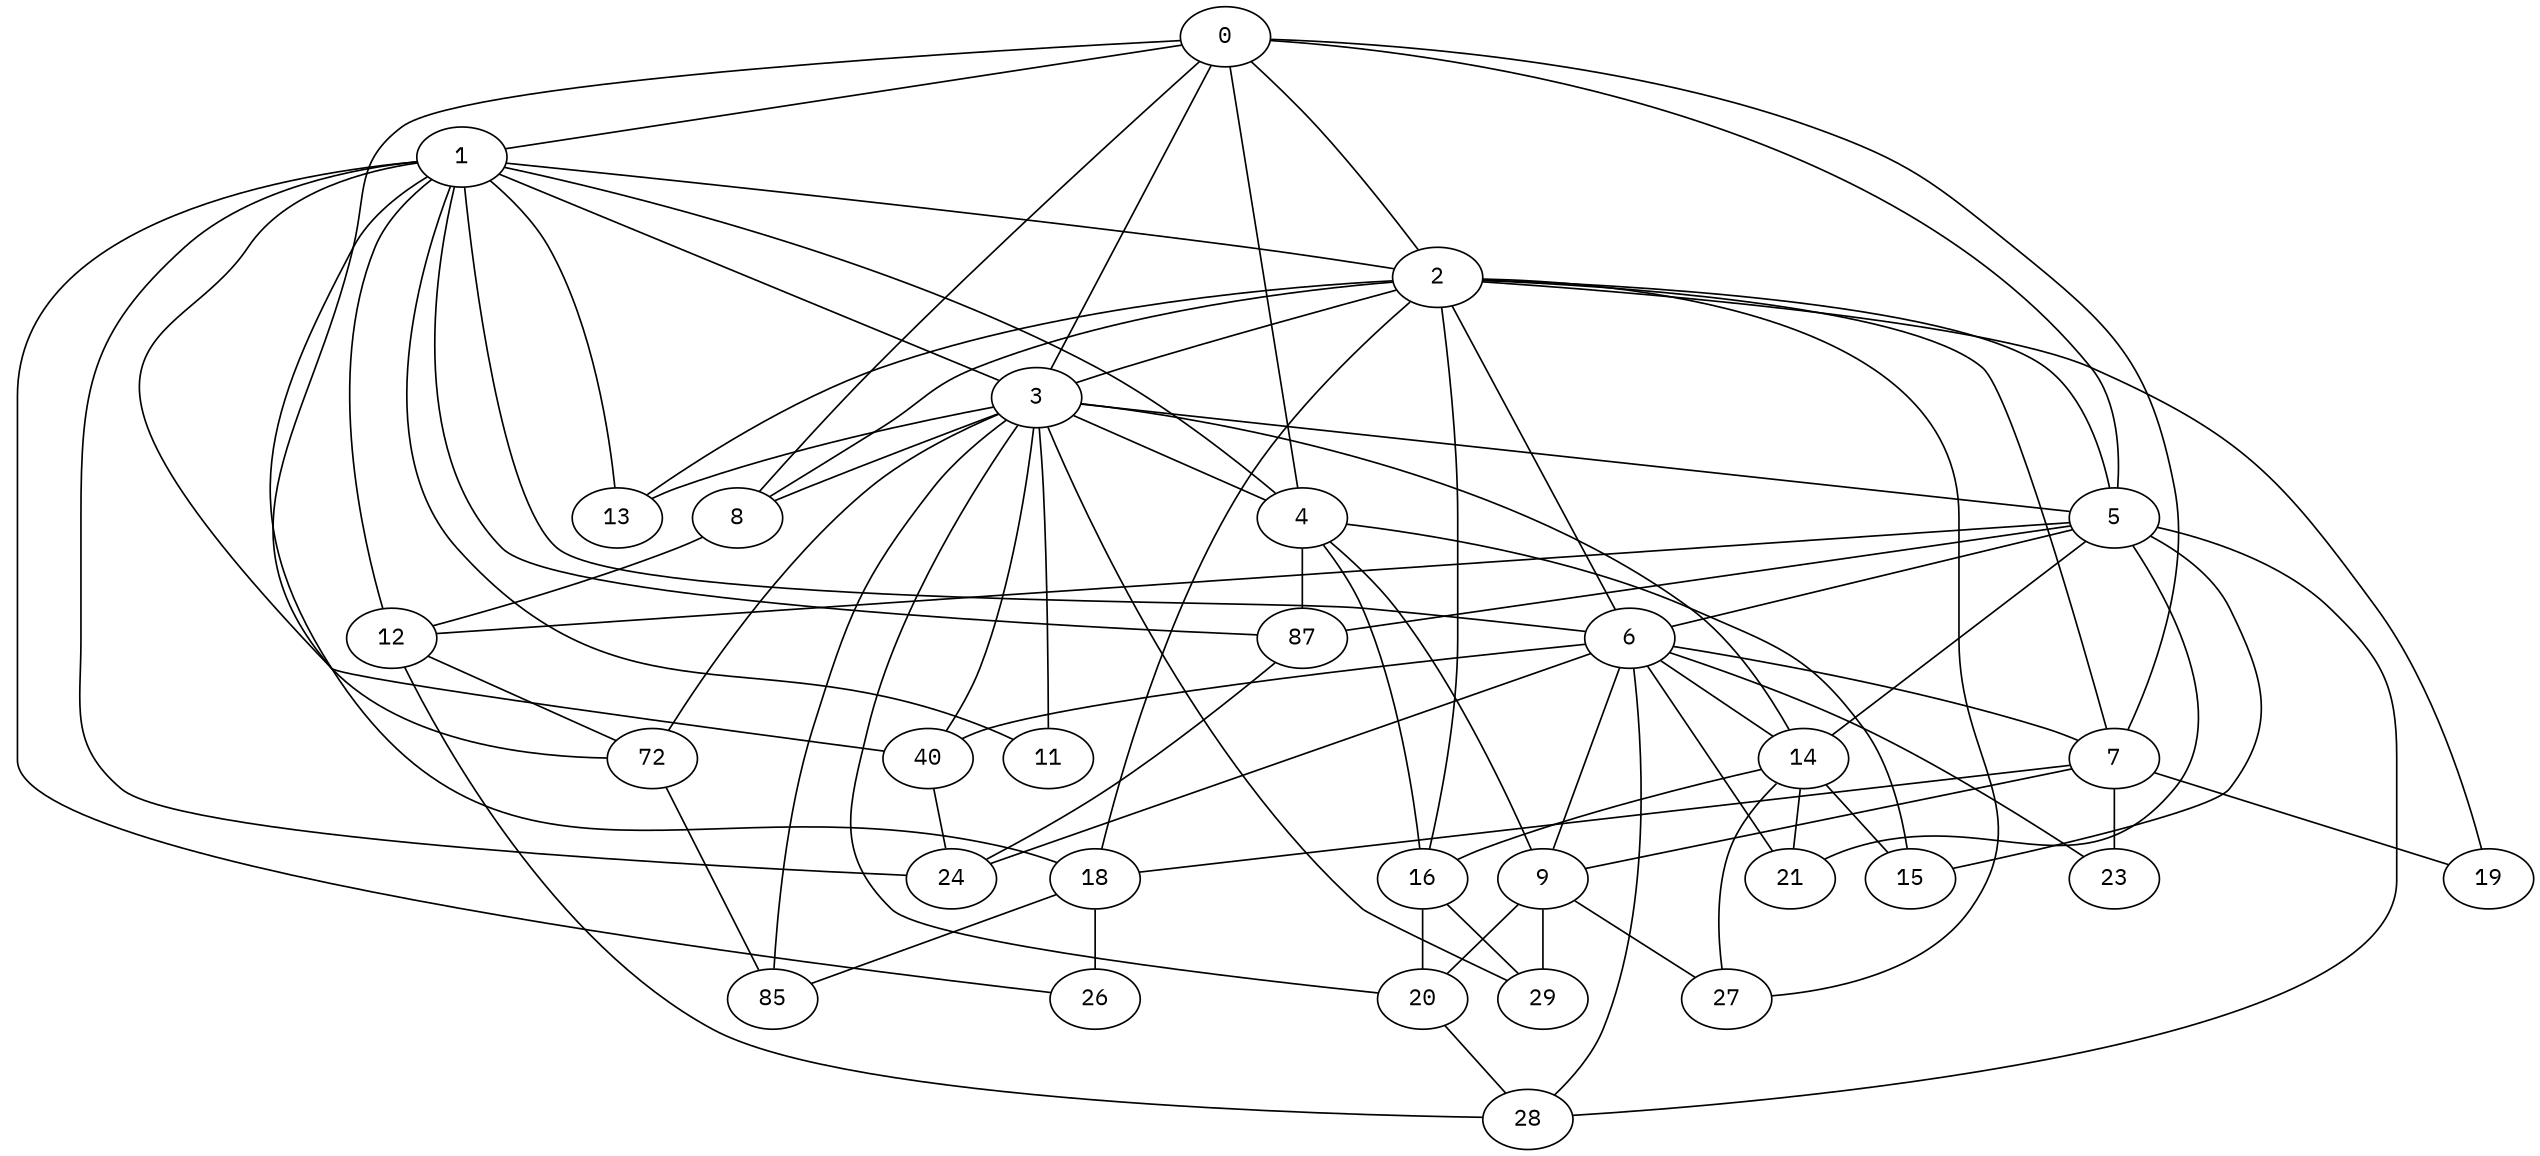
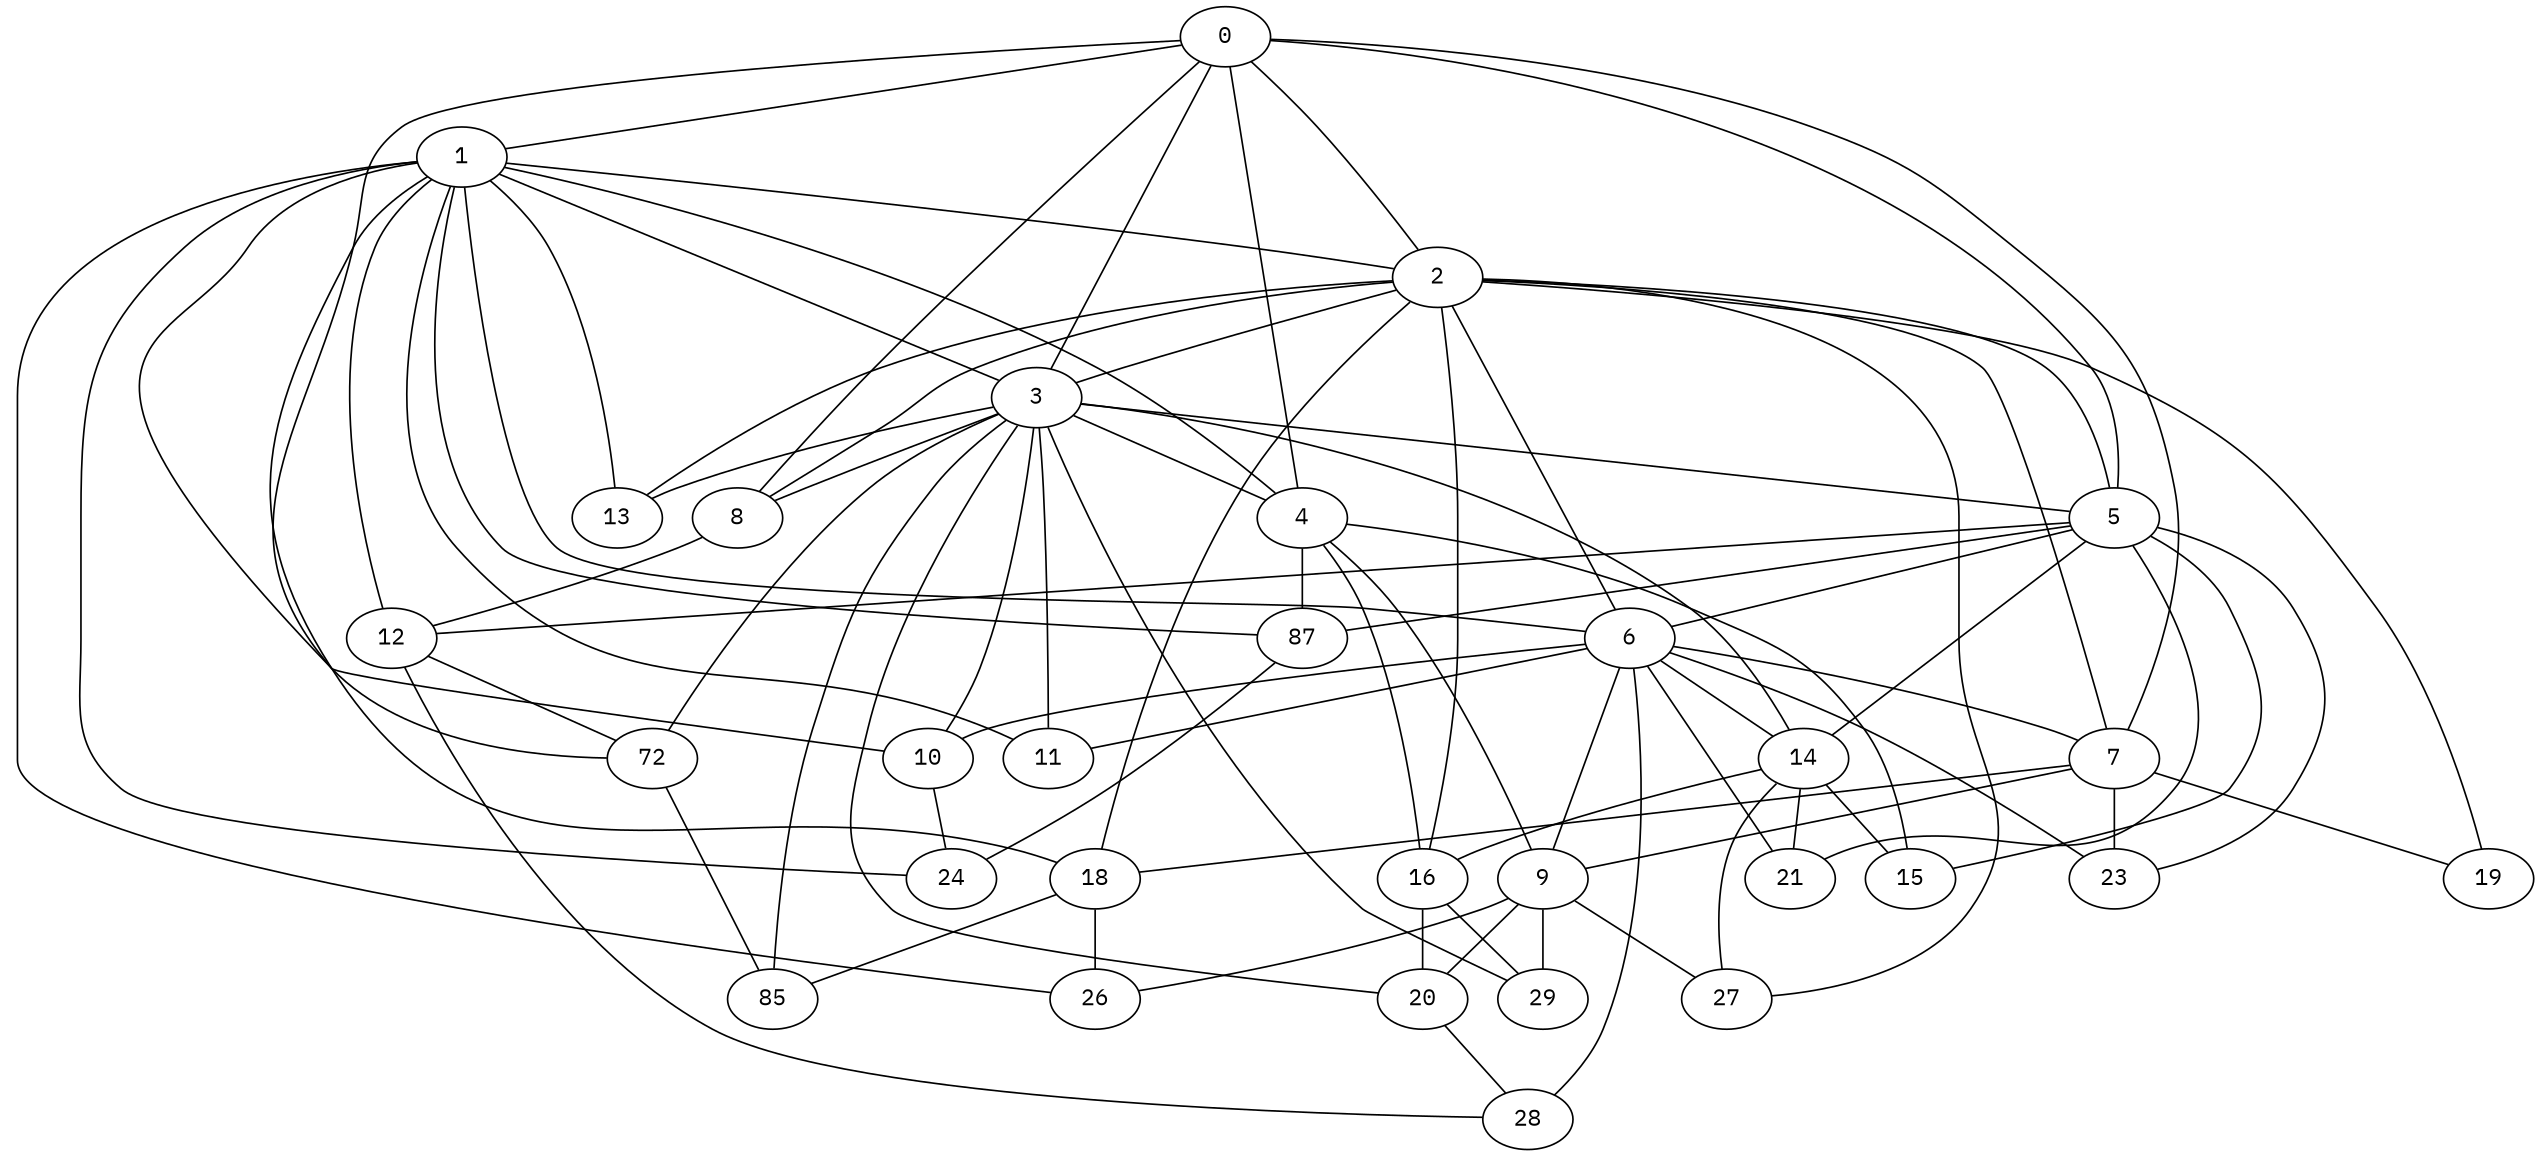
(928, 759) -> (928, 759)
(1291, 759) -> (1339, 698)
none -> (1326, 953)
(2249, 1004) -> (2325, 698)
